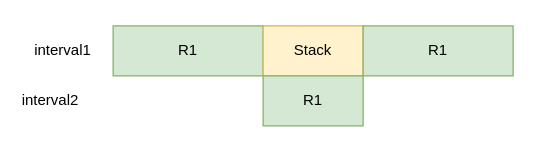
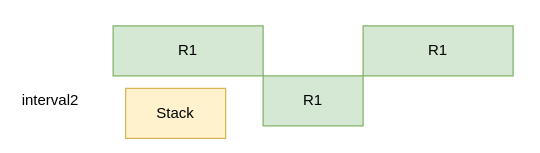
(63, 51) -> none
(313, 51) -> (176, 113)
